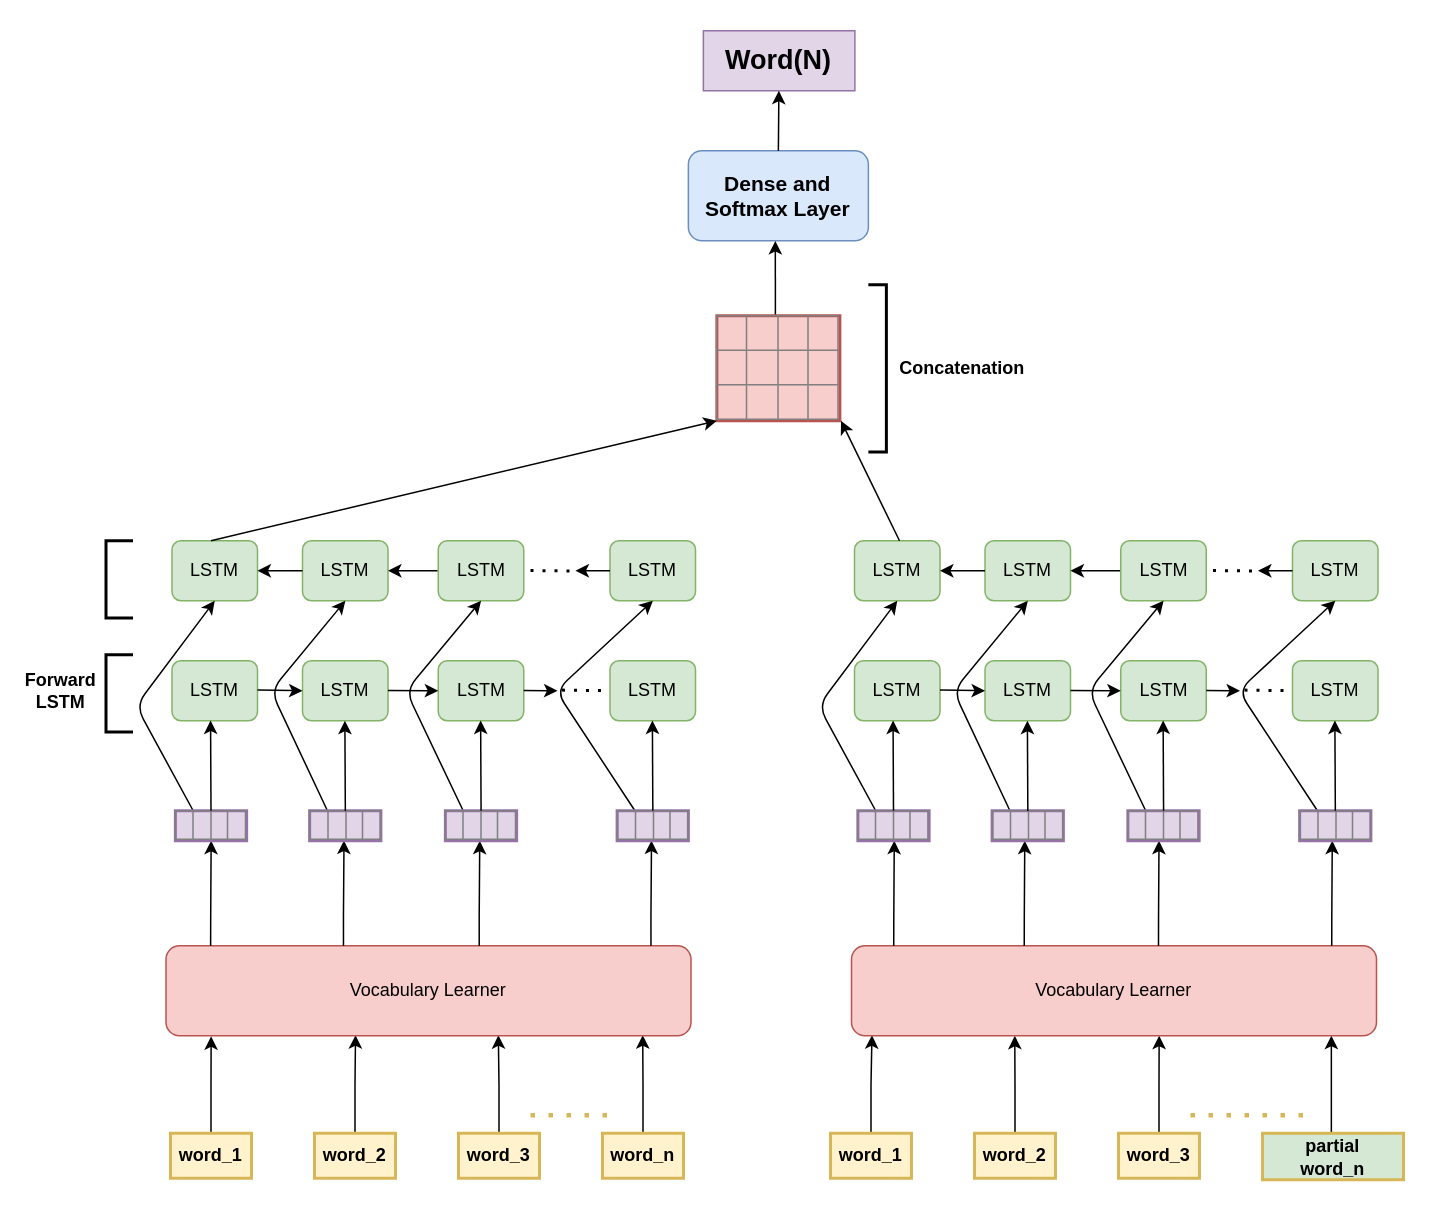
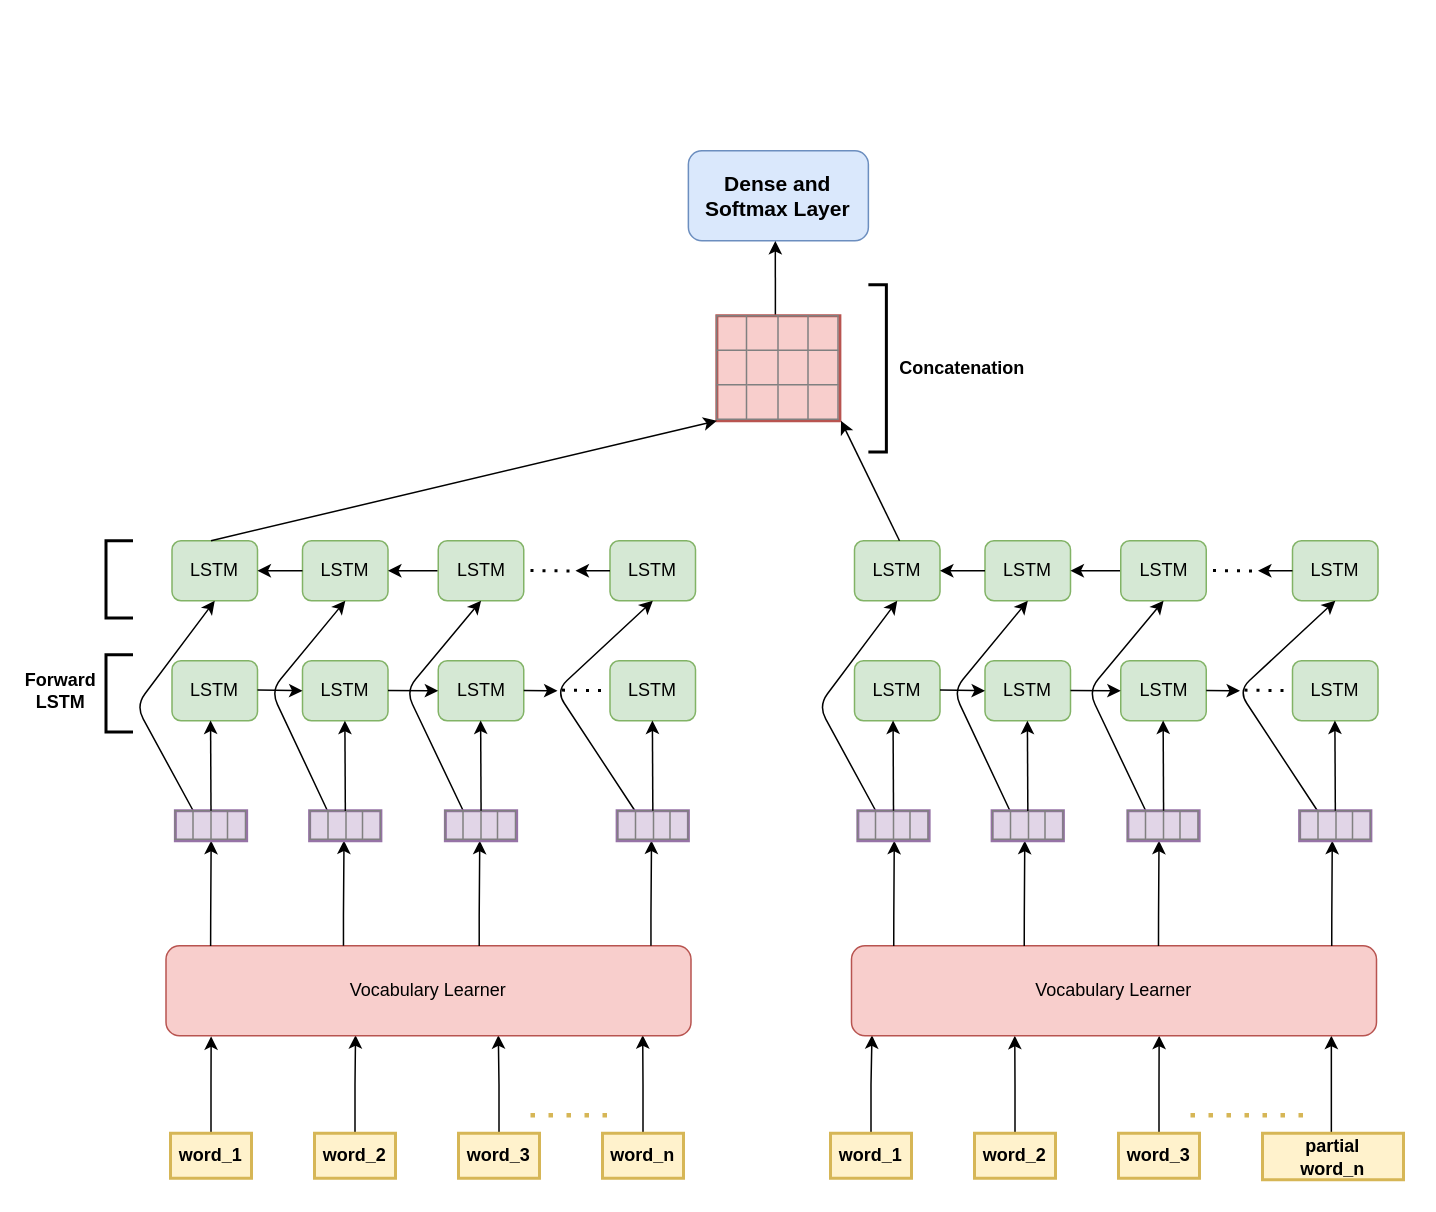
(779, 61) -> none
(778, 126) -> none
(1333, 1157) -> (1333, 1157)
